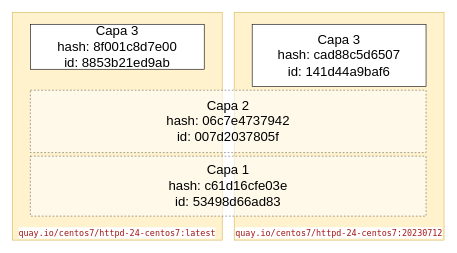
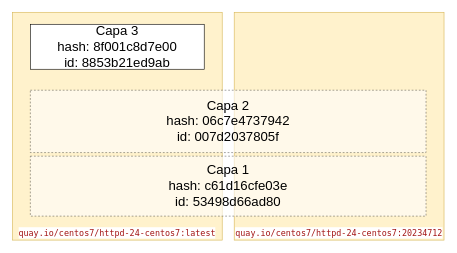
(339, 56) -> none
(228, 186) -> (228, 186)
(339, 234) -> (339, 234)
